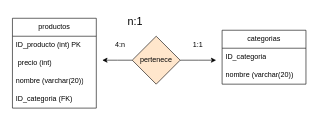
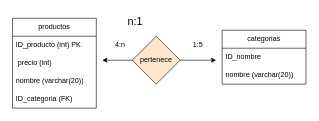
(198, 45) -> (198, 45)
(249, 57) -> (244, 57)
